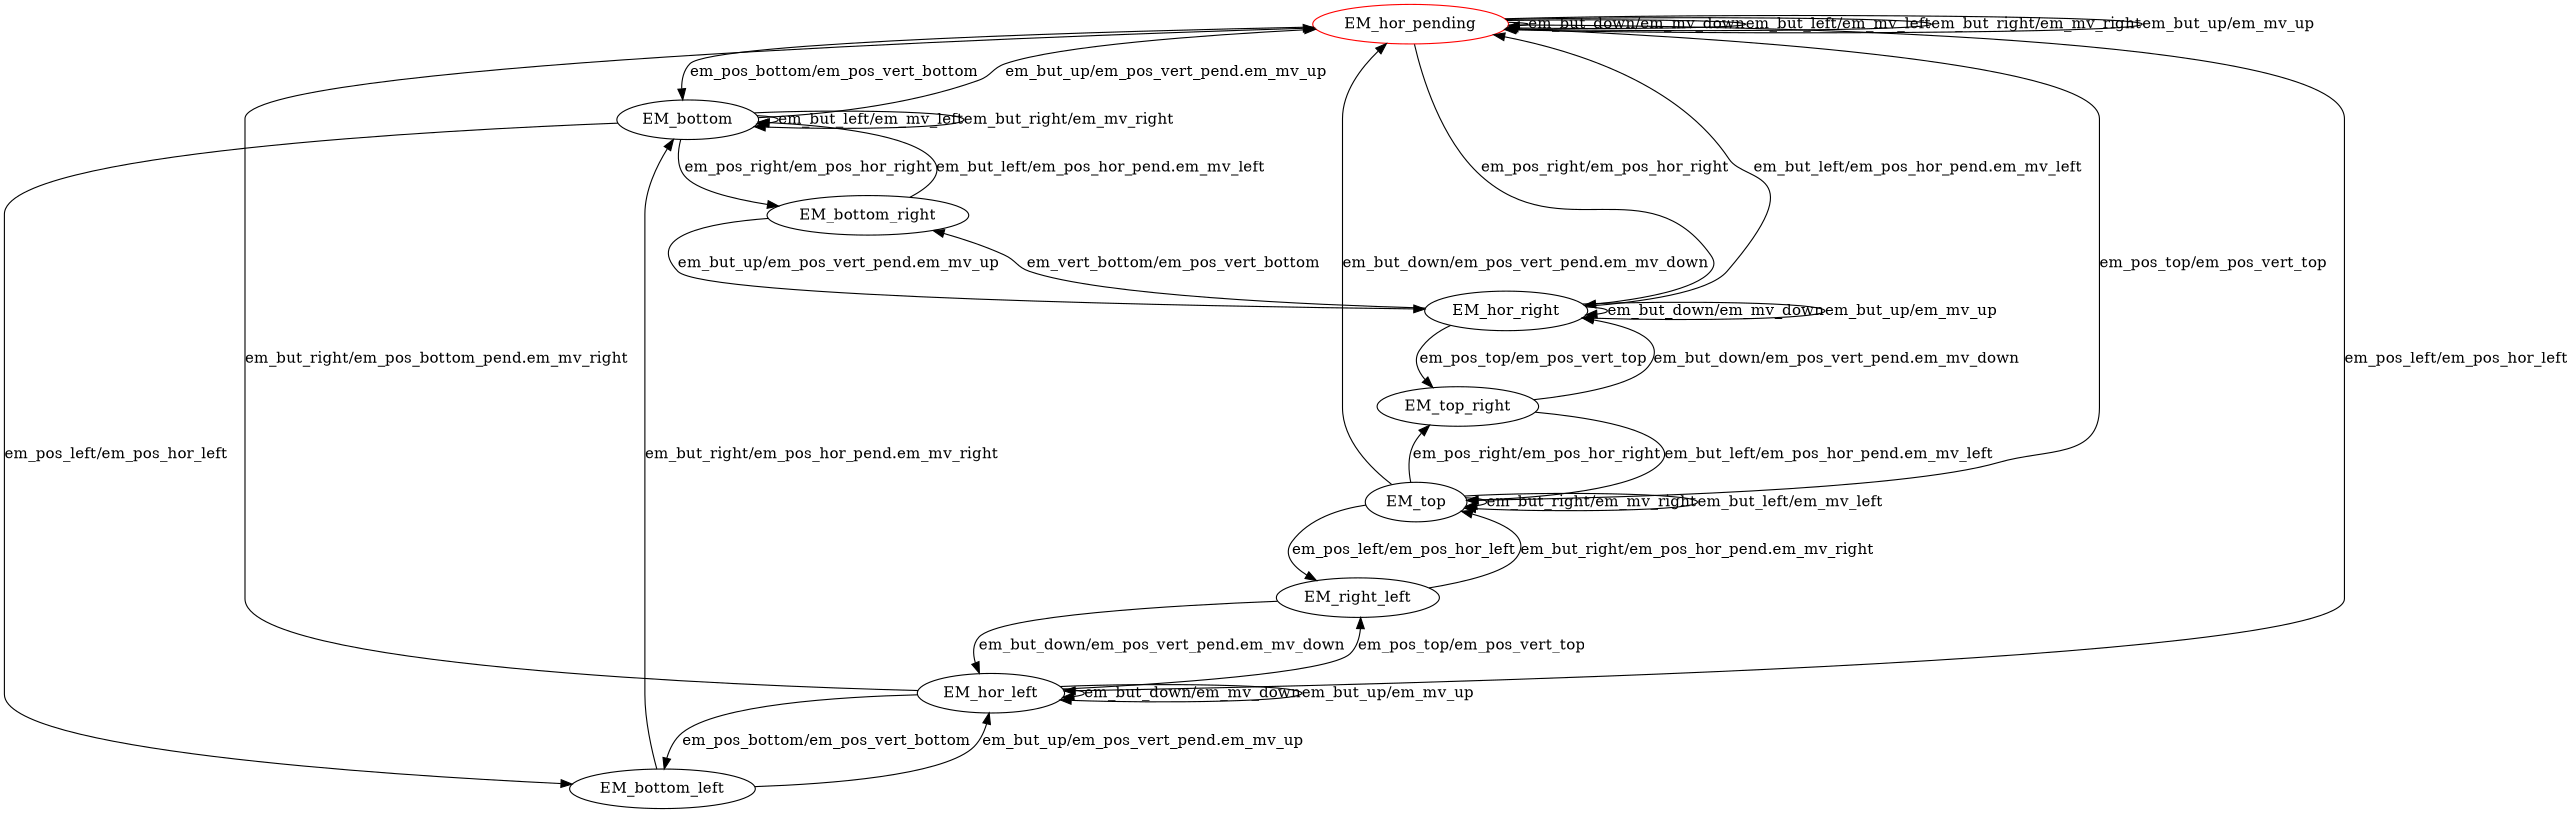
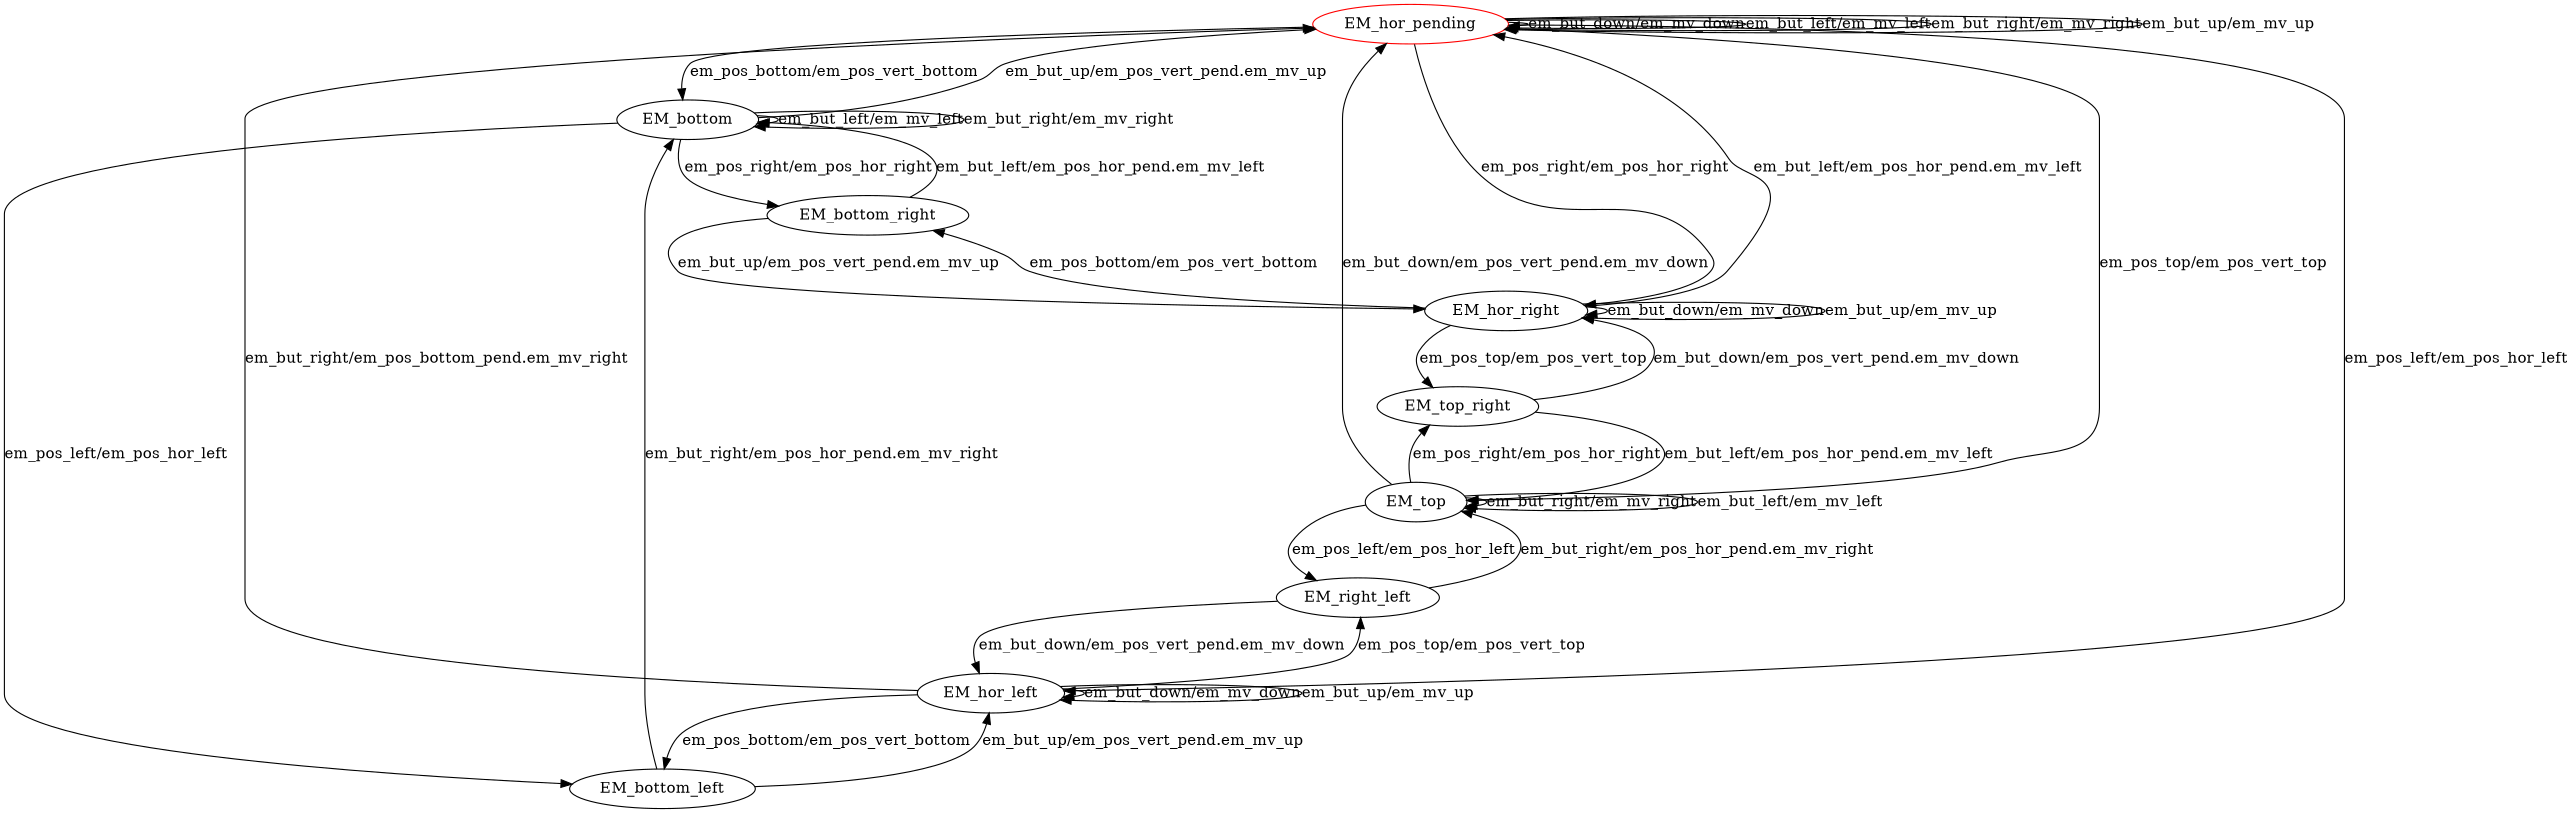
(1174, 263) -> (1174, 263)
